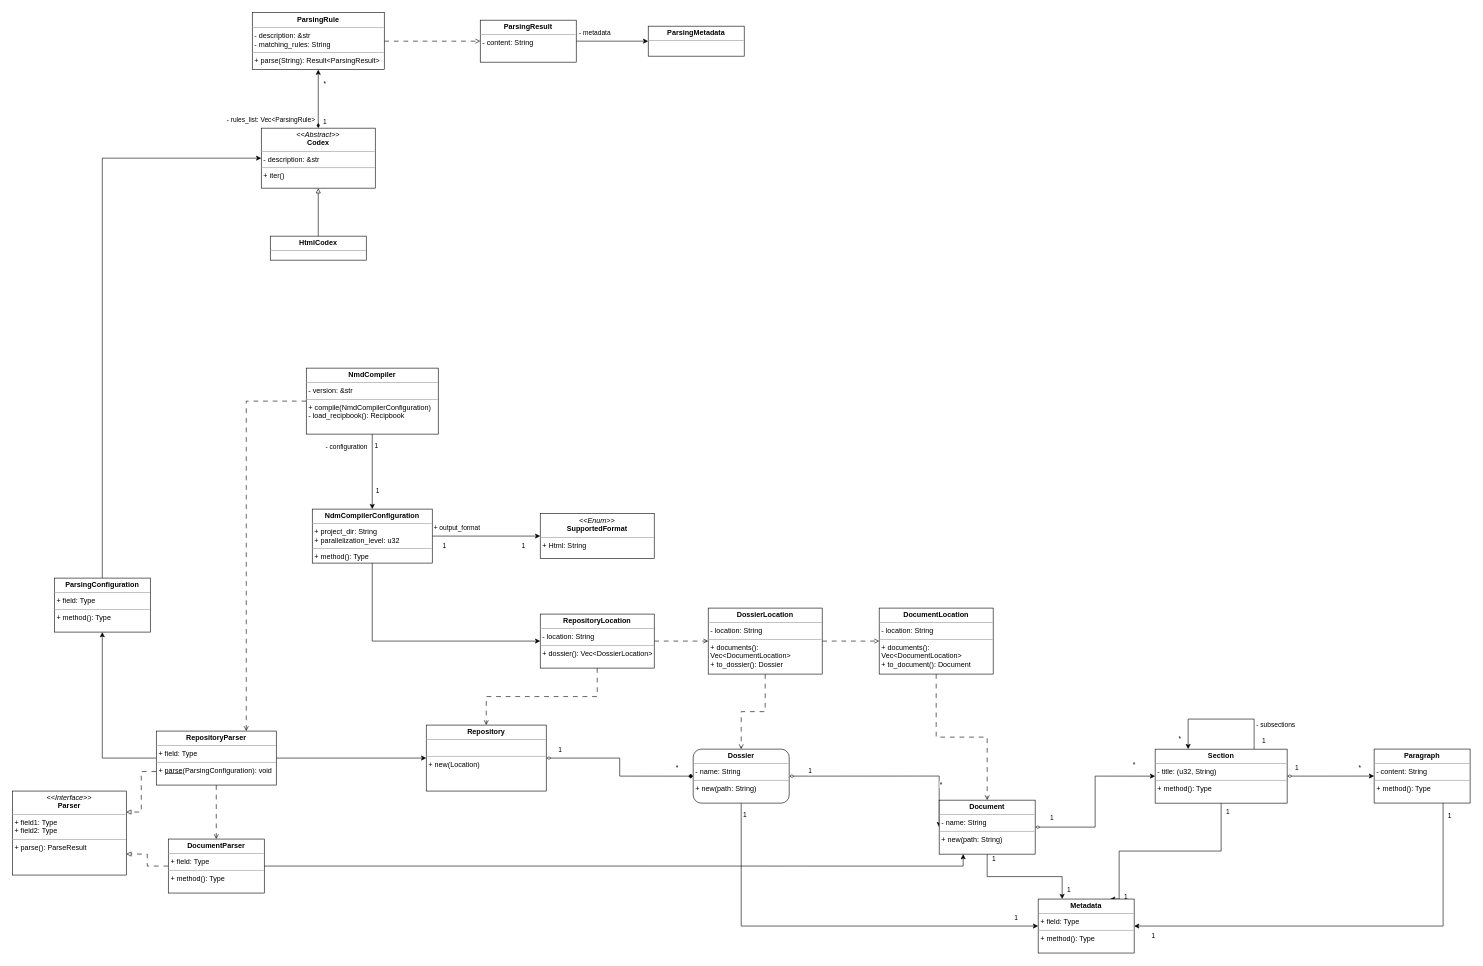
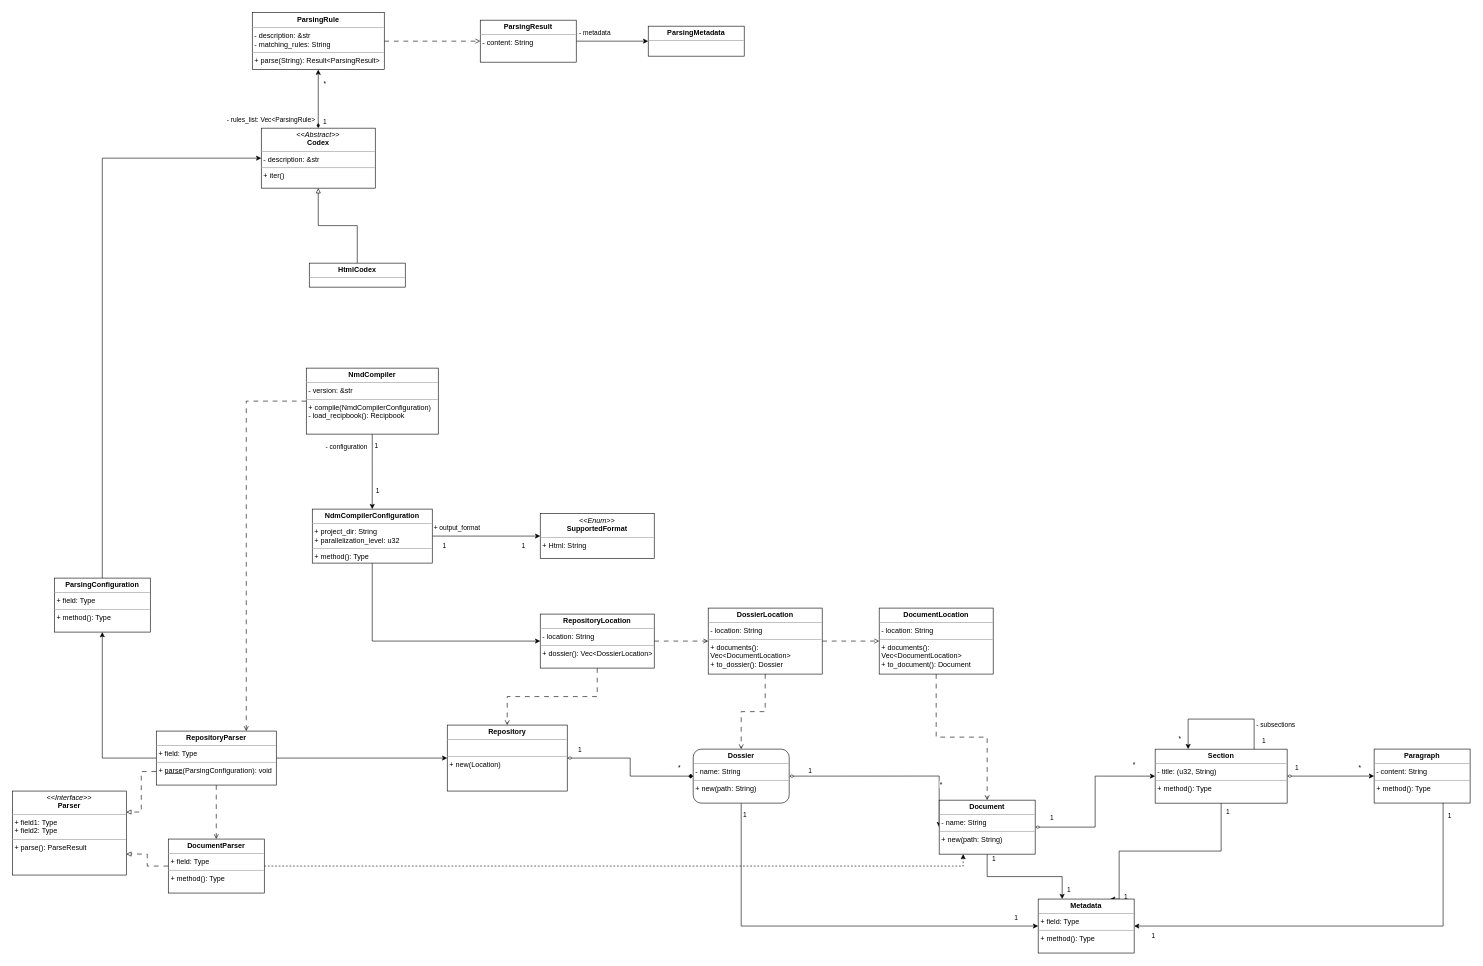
(318, 248) -> (357, 275)
(486, 758) -> (507, 758)
(618, 866) -> (618, 866)
